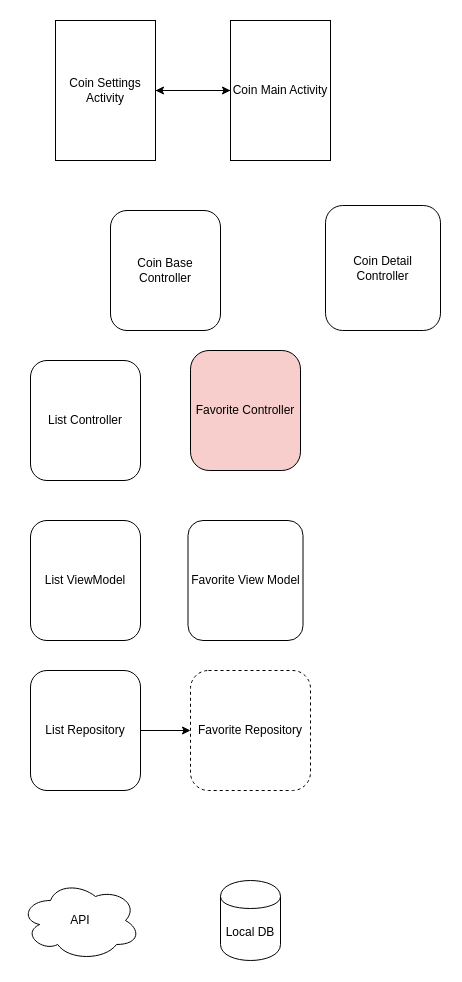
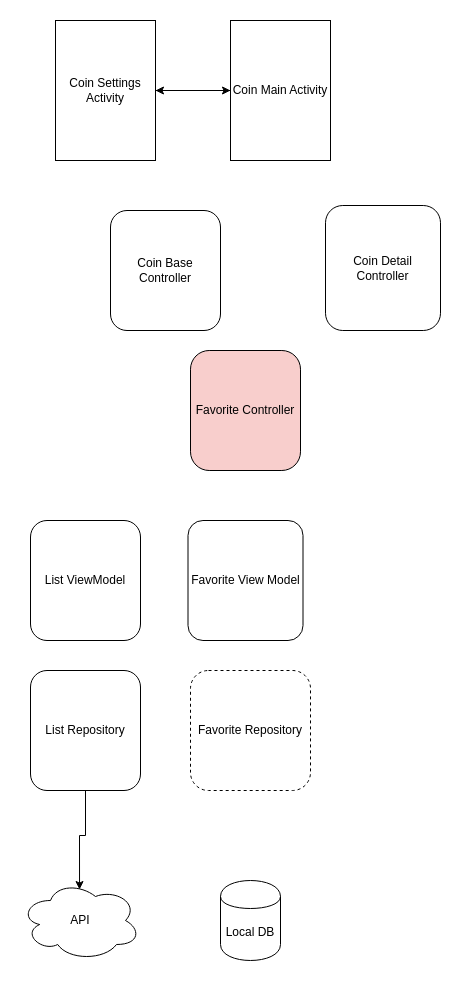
(86, 421) -> none
(162, 731) -> (82, 836)
